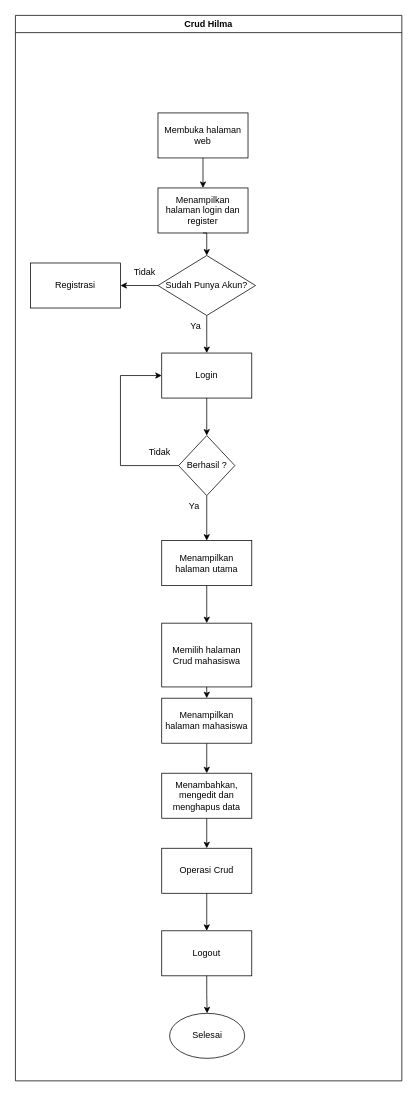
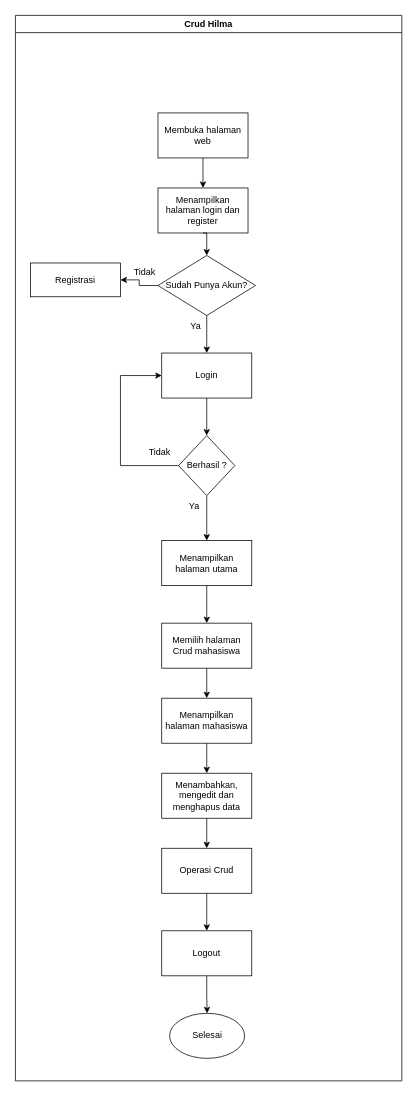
(75, 285) -> (75, 280)
(207, 655) -> (207, 645)
